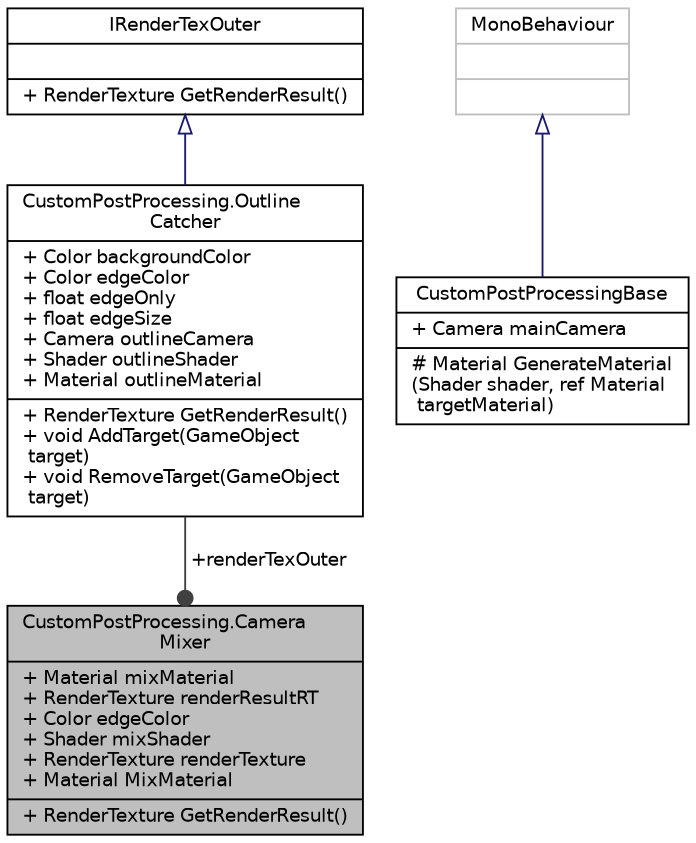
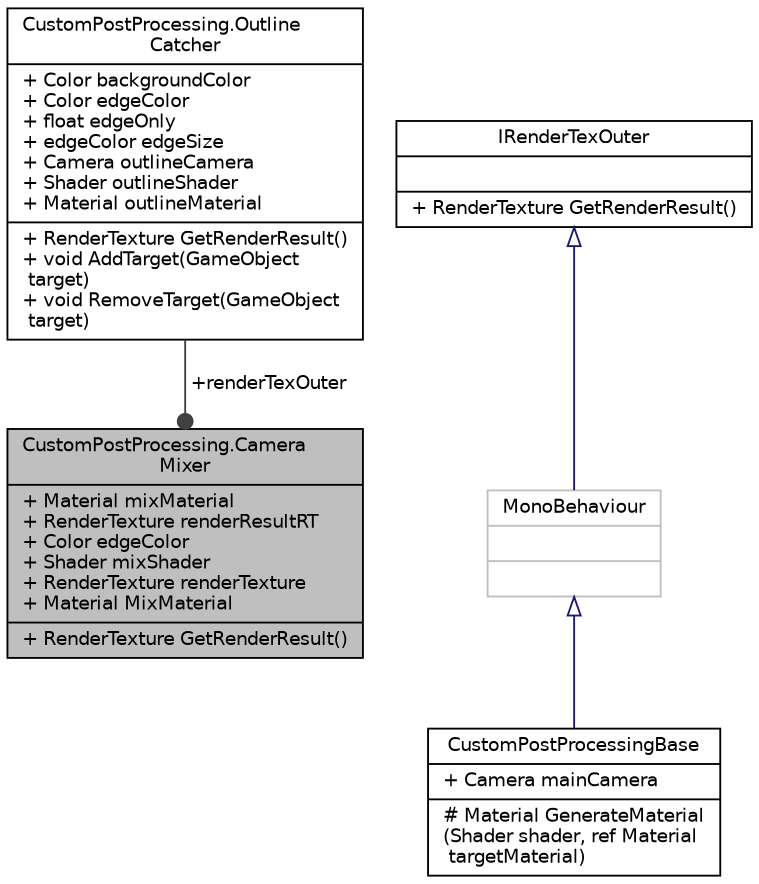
(185, 160) -> (574, 368)
(98, 319) -> (124, 142)
